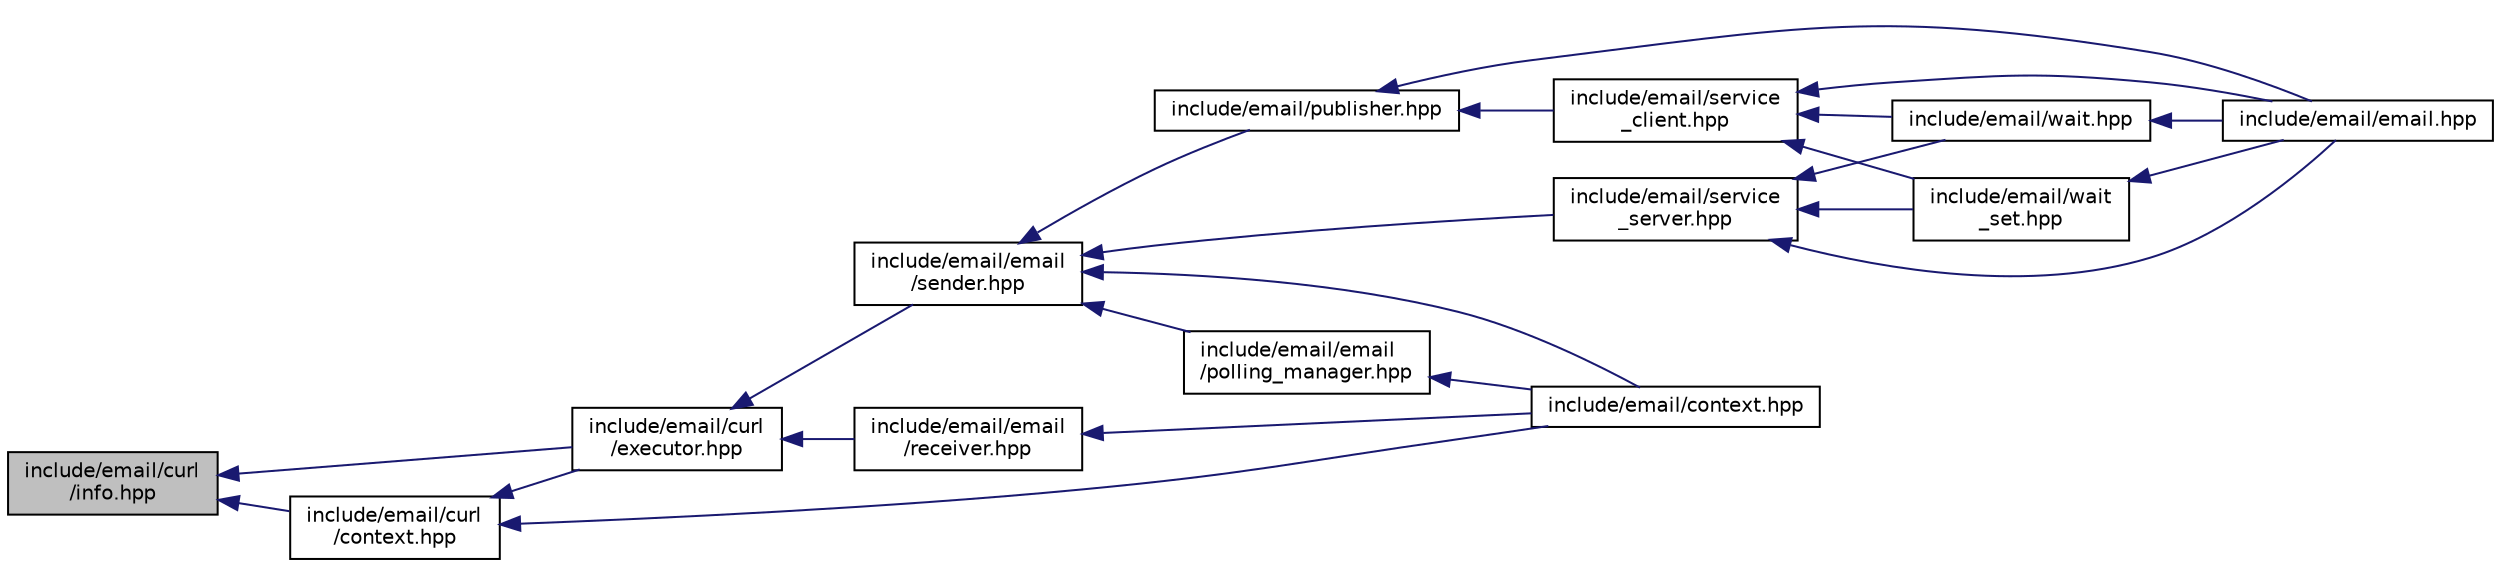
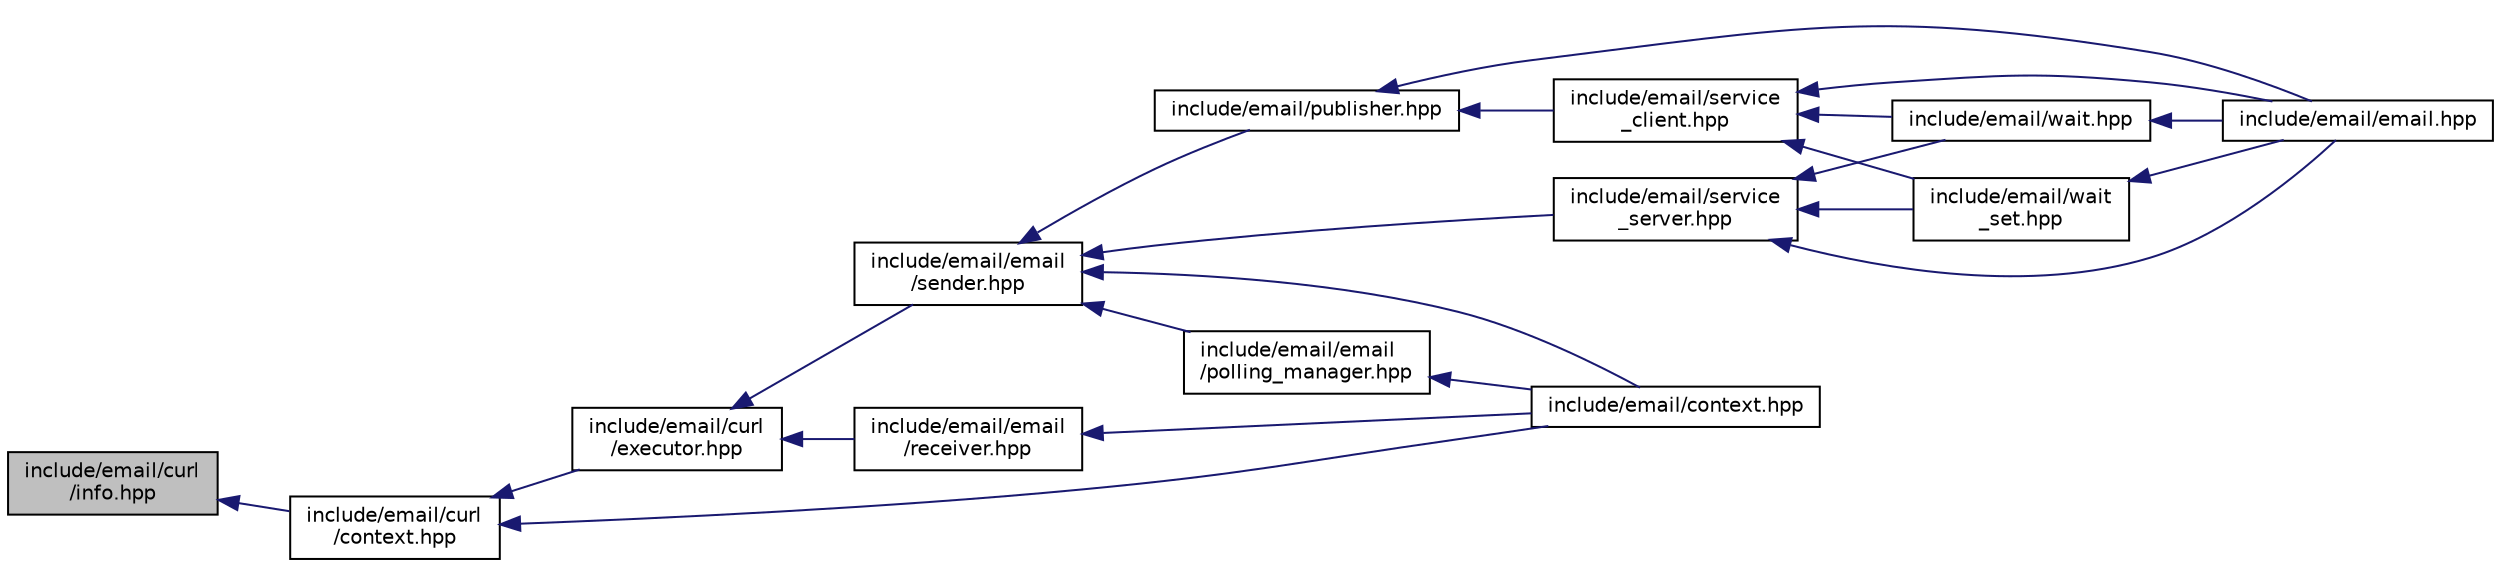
(405, 460) -> none
